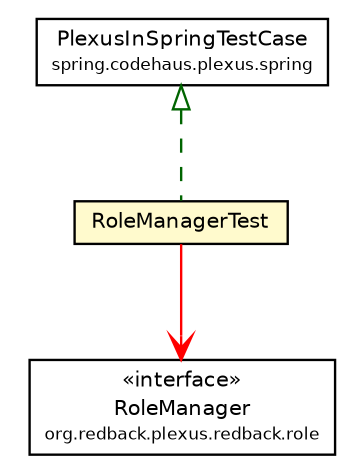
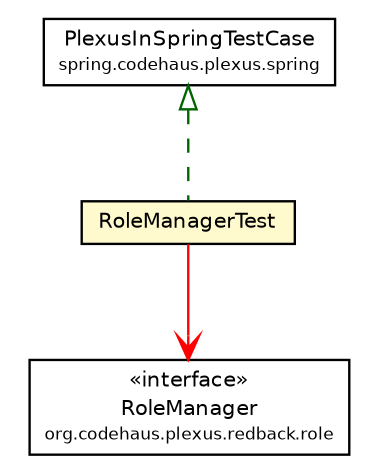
(182, 435) -> (189, 435)
